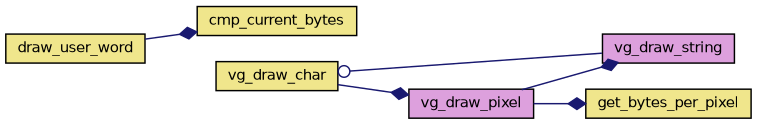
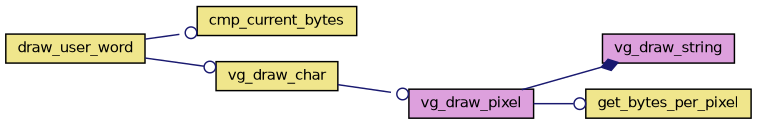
(162, 37) -> (162, 37)
(476, 62) -> (175, 62)
(364, 89) -> (364, 89)
(554, 104) -> (554, 104)
